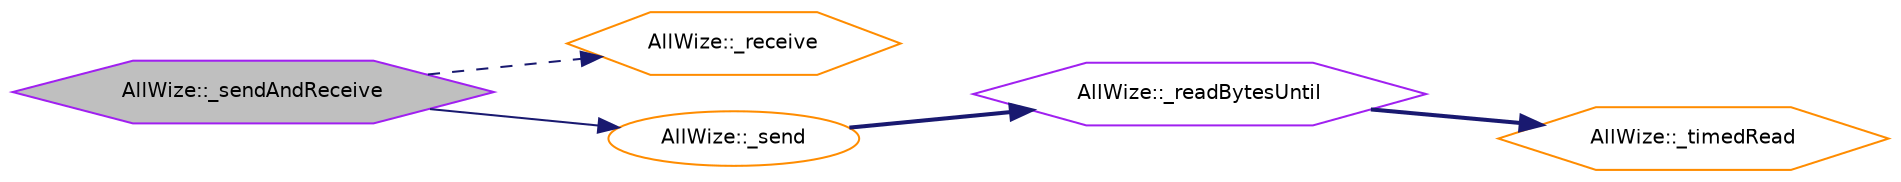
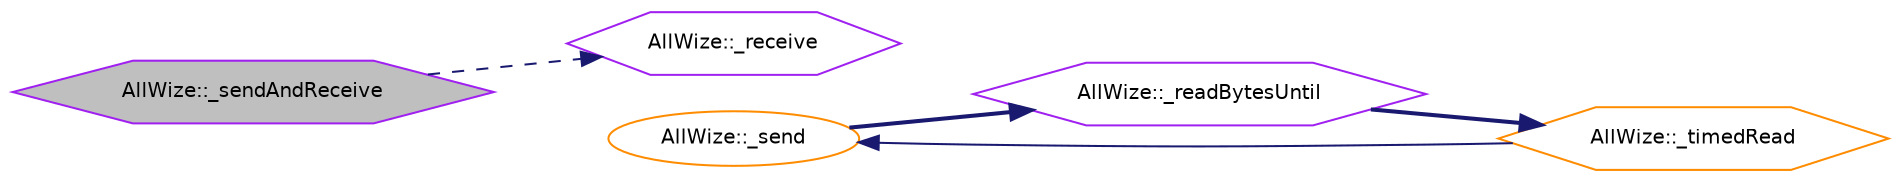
(734, 44) -> (734, 44)
(514, 117) -> (1196, 146)
